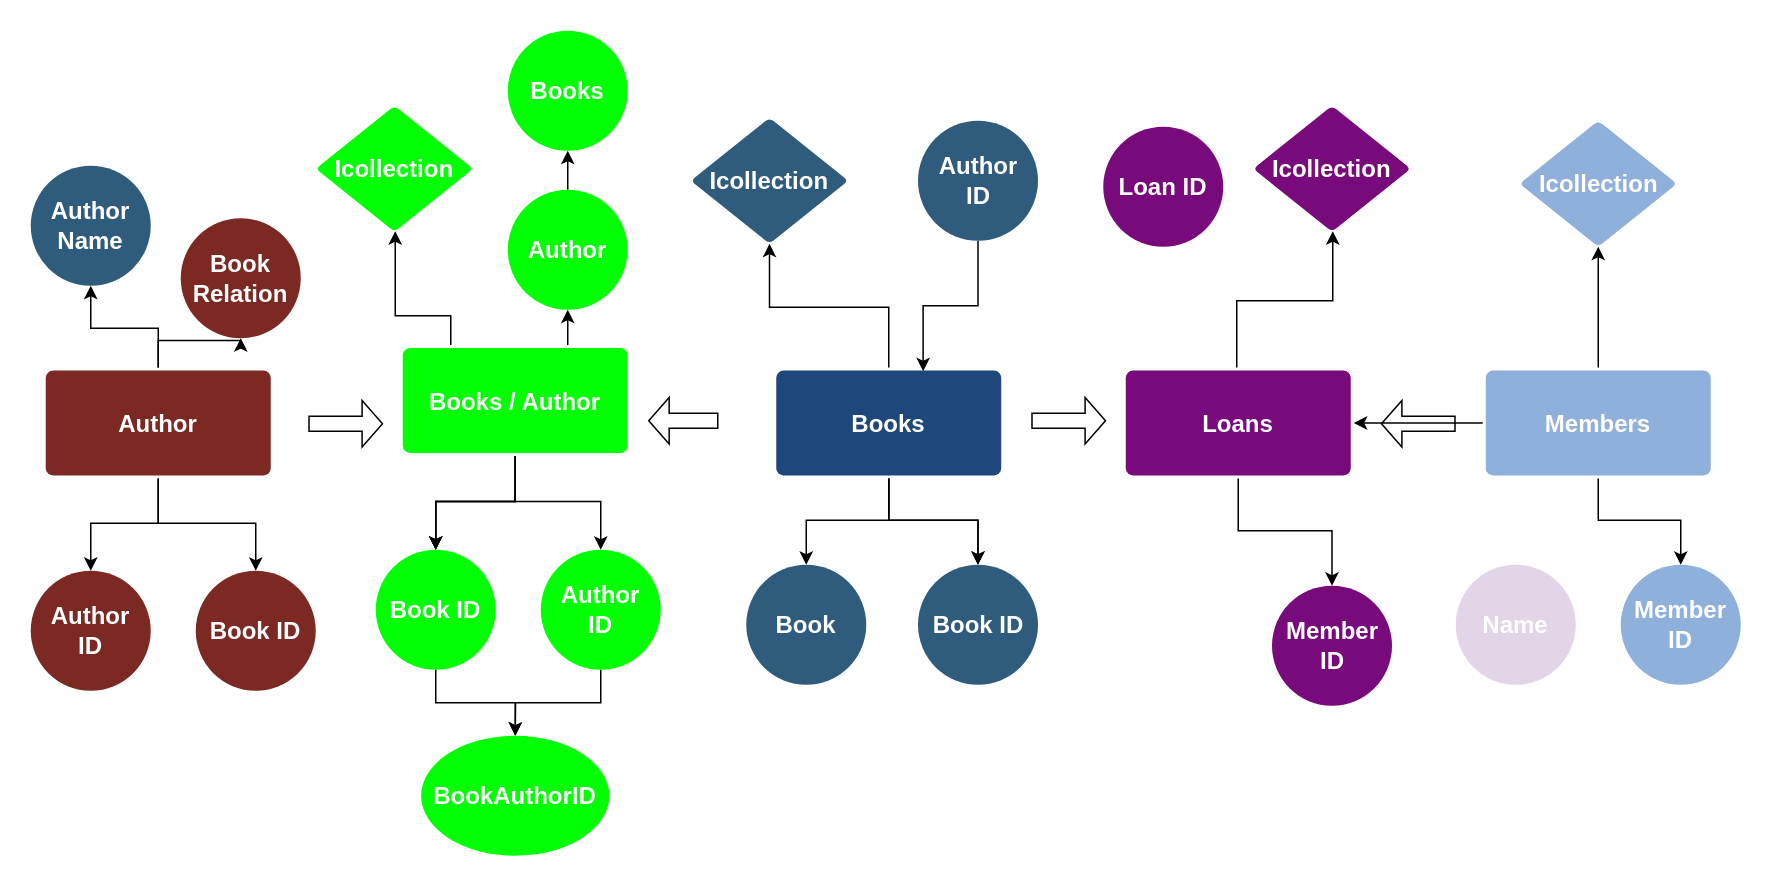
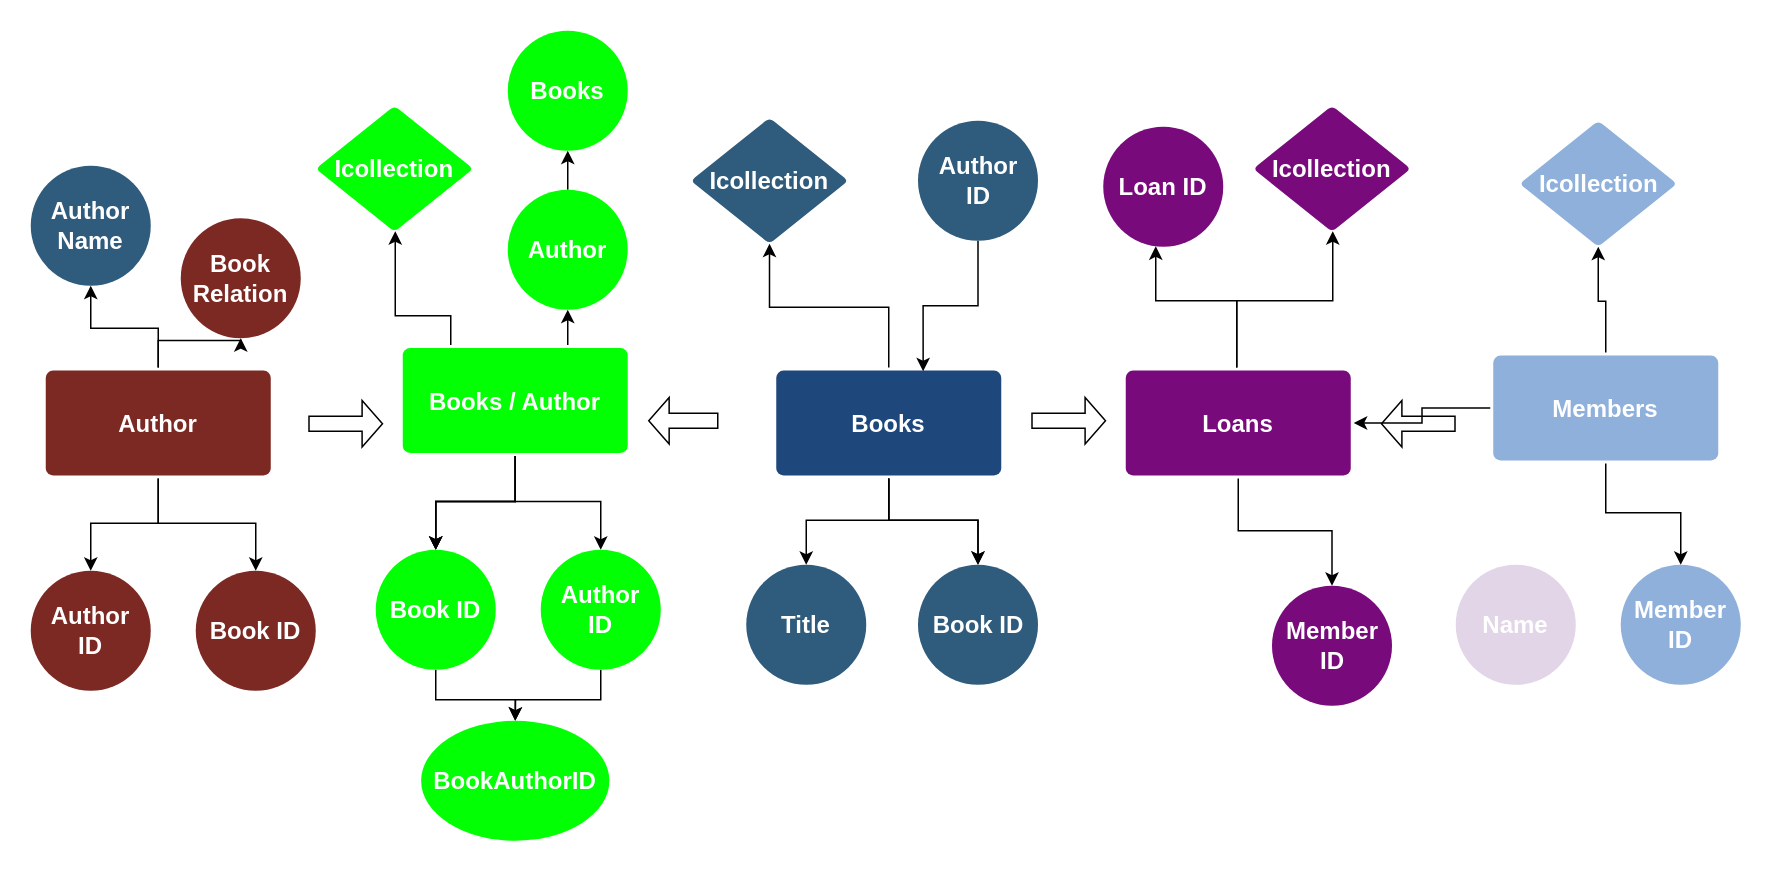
none -> (1173, 301)
(1598, 423) -> (1606, 408)
(806, 625) -> (806, 625)
(515, 796) -> (515, 781)
